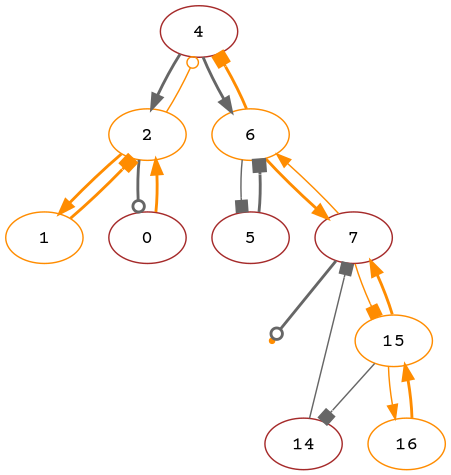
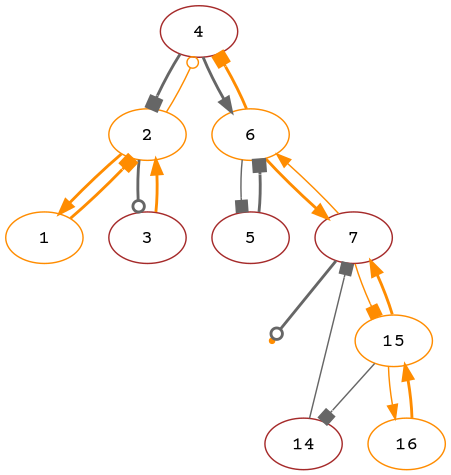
(168, 74) -> (168, 74)
(147, 238) -> (147, 238)
